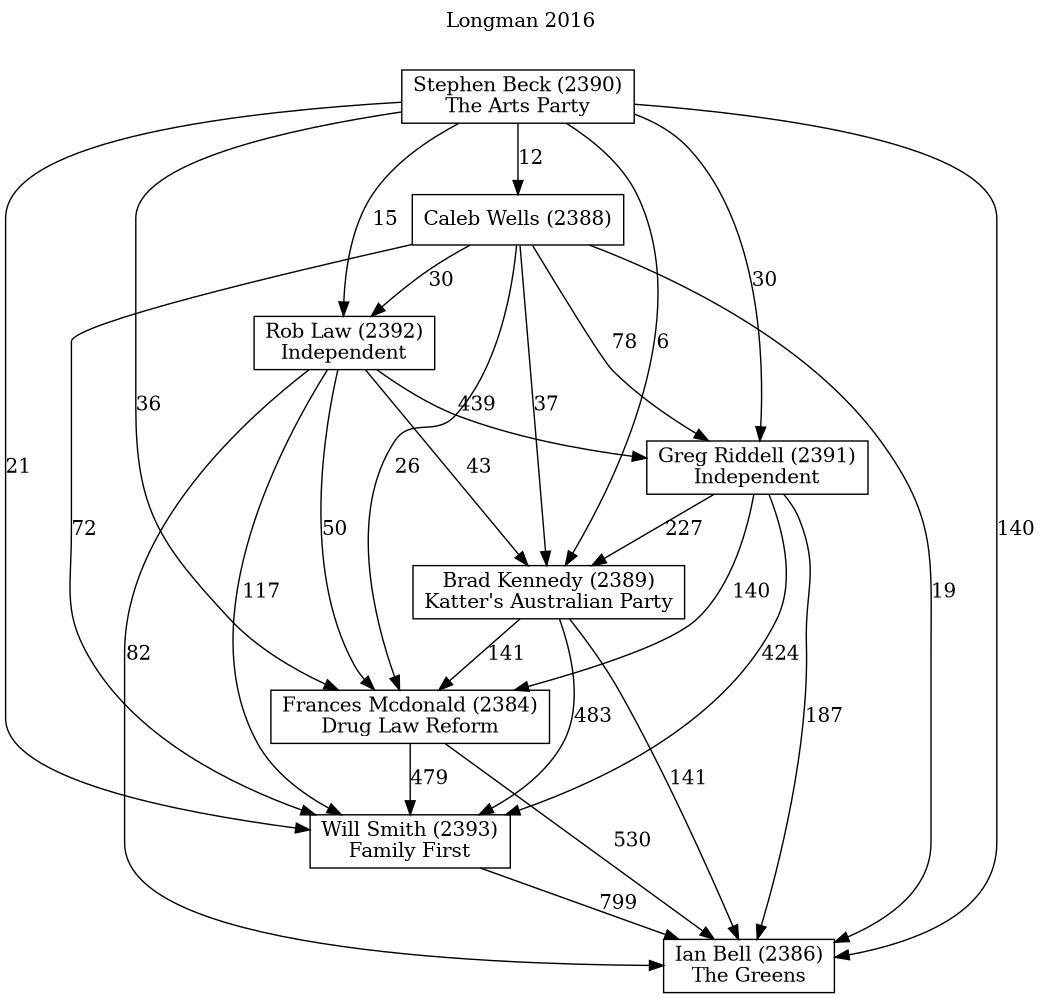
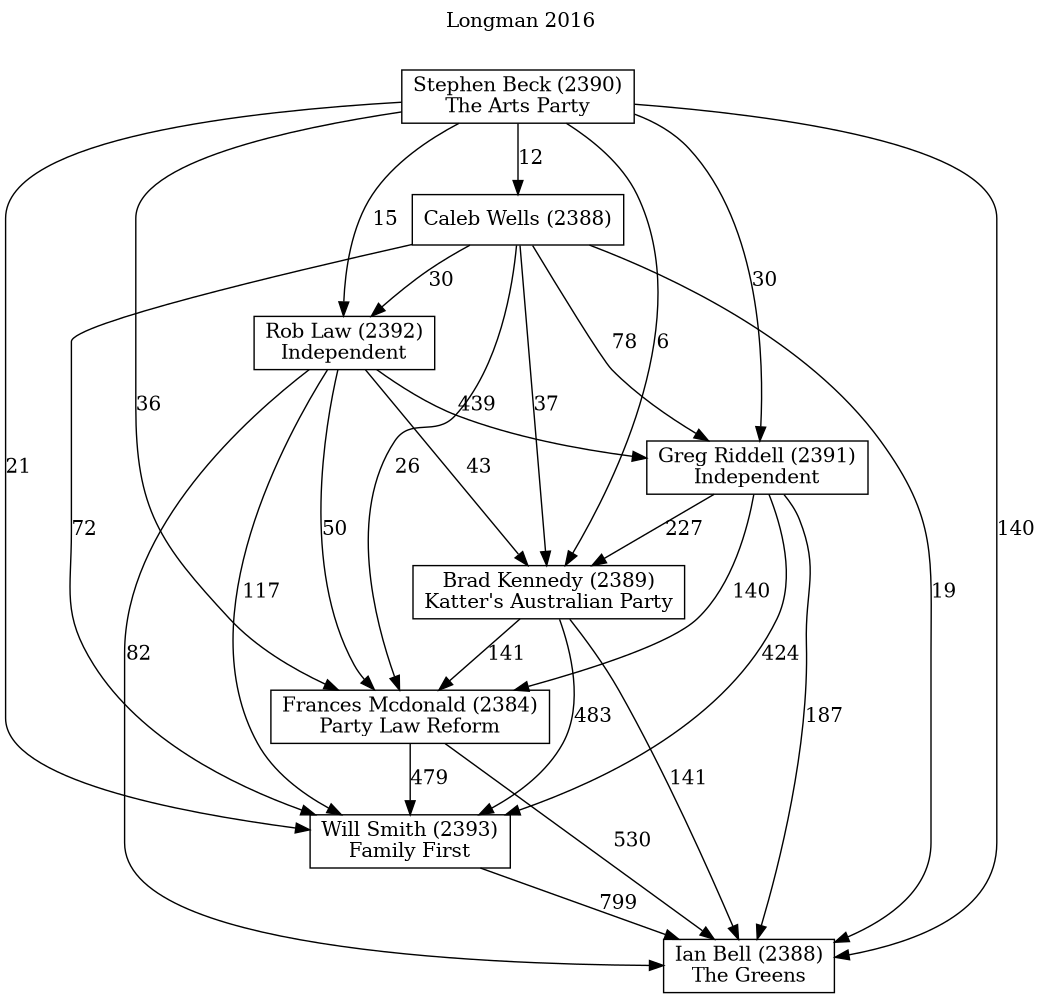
(410, 717) -> (410, 717)
(749, 966) -> (749, 966)
